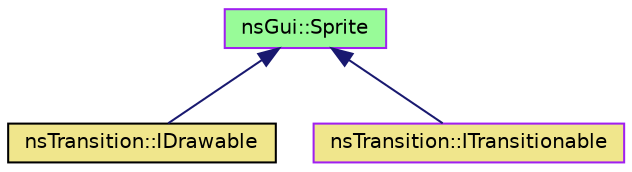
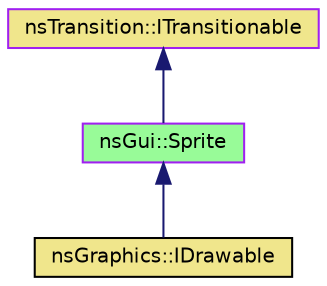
(396, 92) -> (163, 96)
(142, 143) -> (163, 257)
